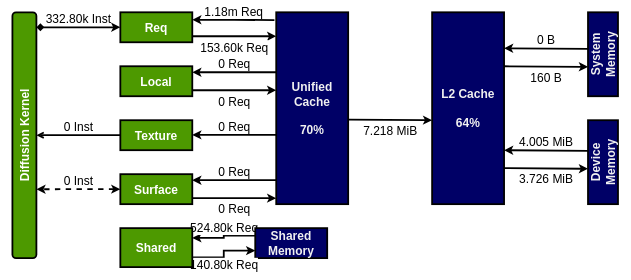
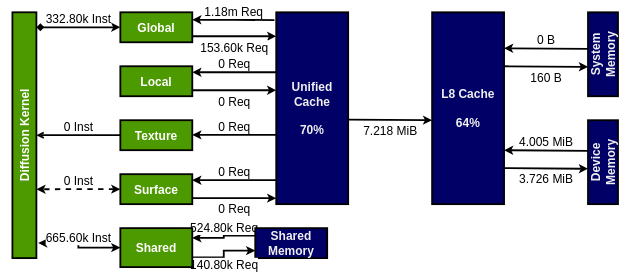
(156, 27) -> (156, 27)
(468, 108) -> (468, 108)
(24, 135) -> (24, 135)
none -> (78, 247)
